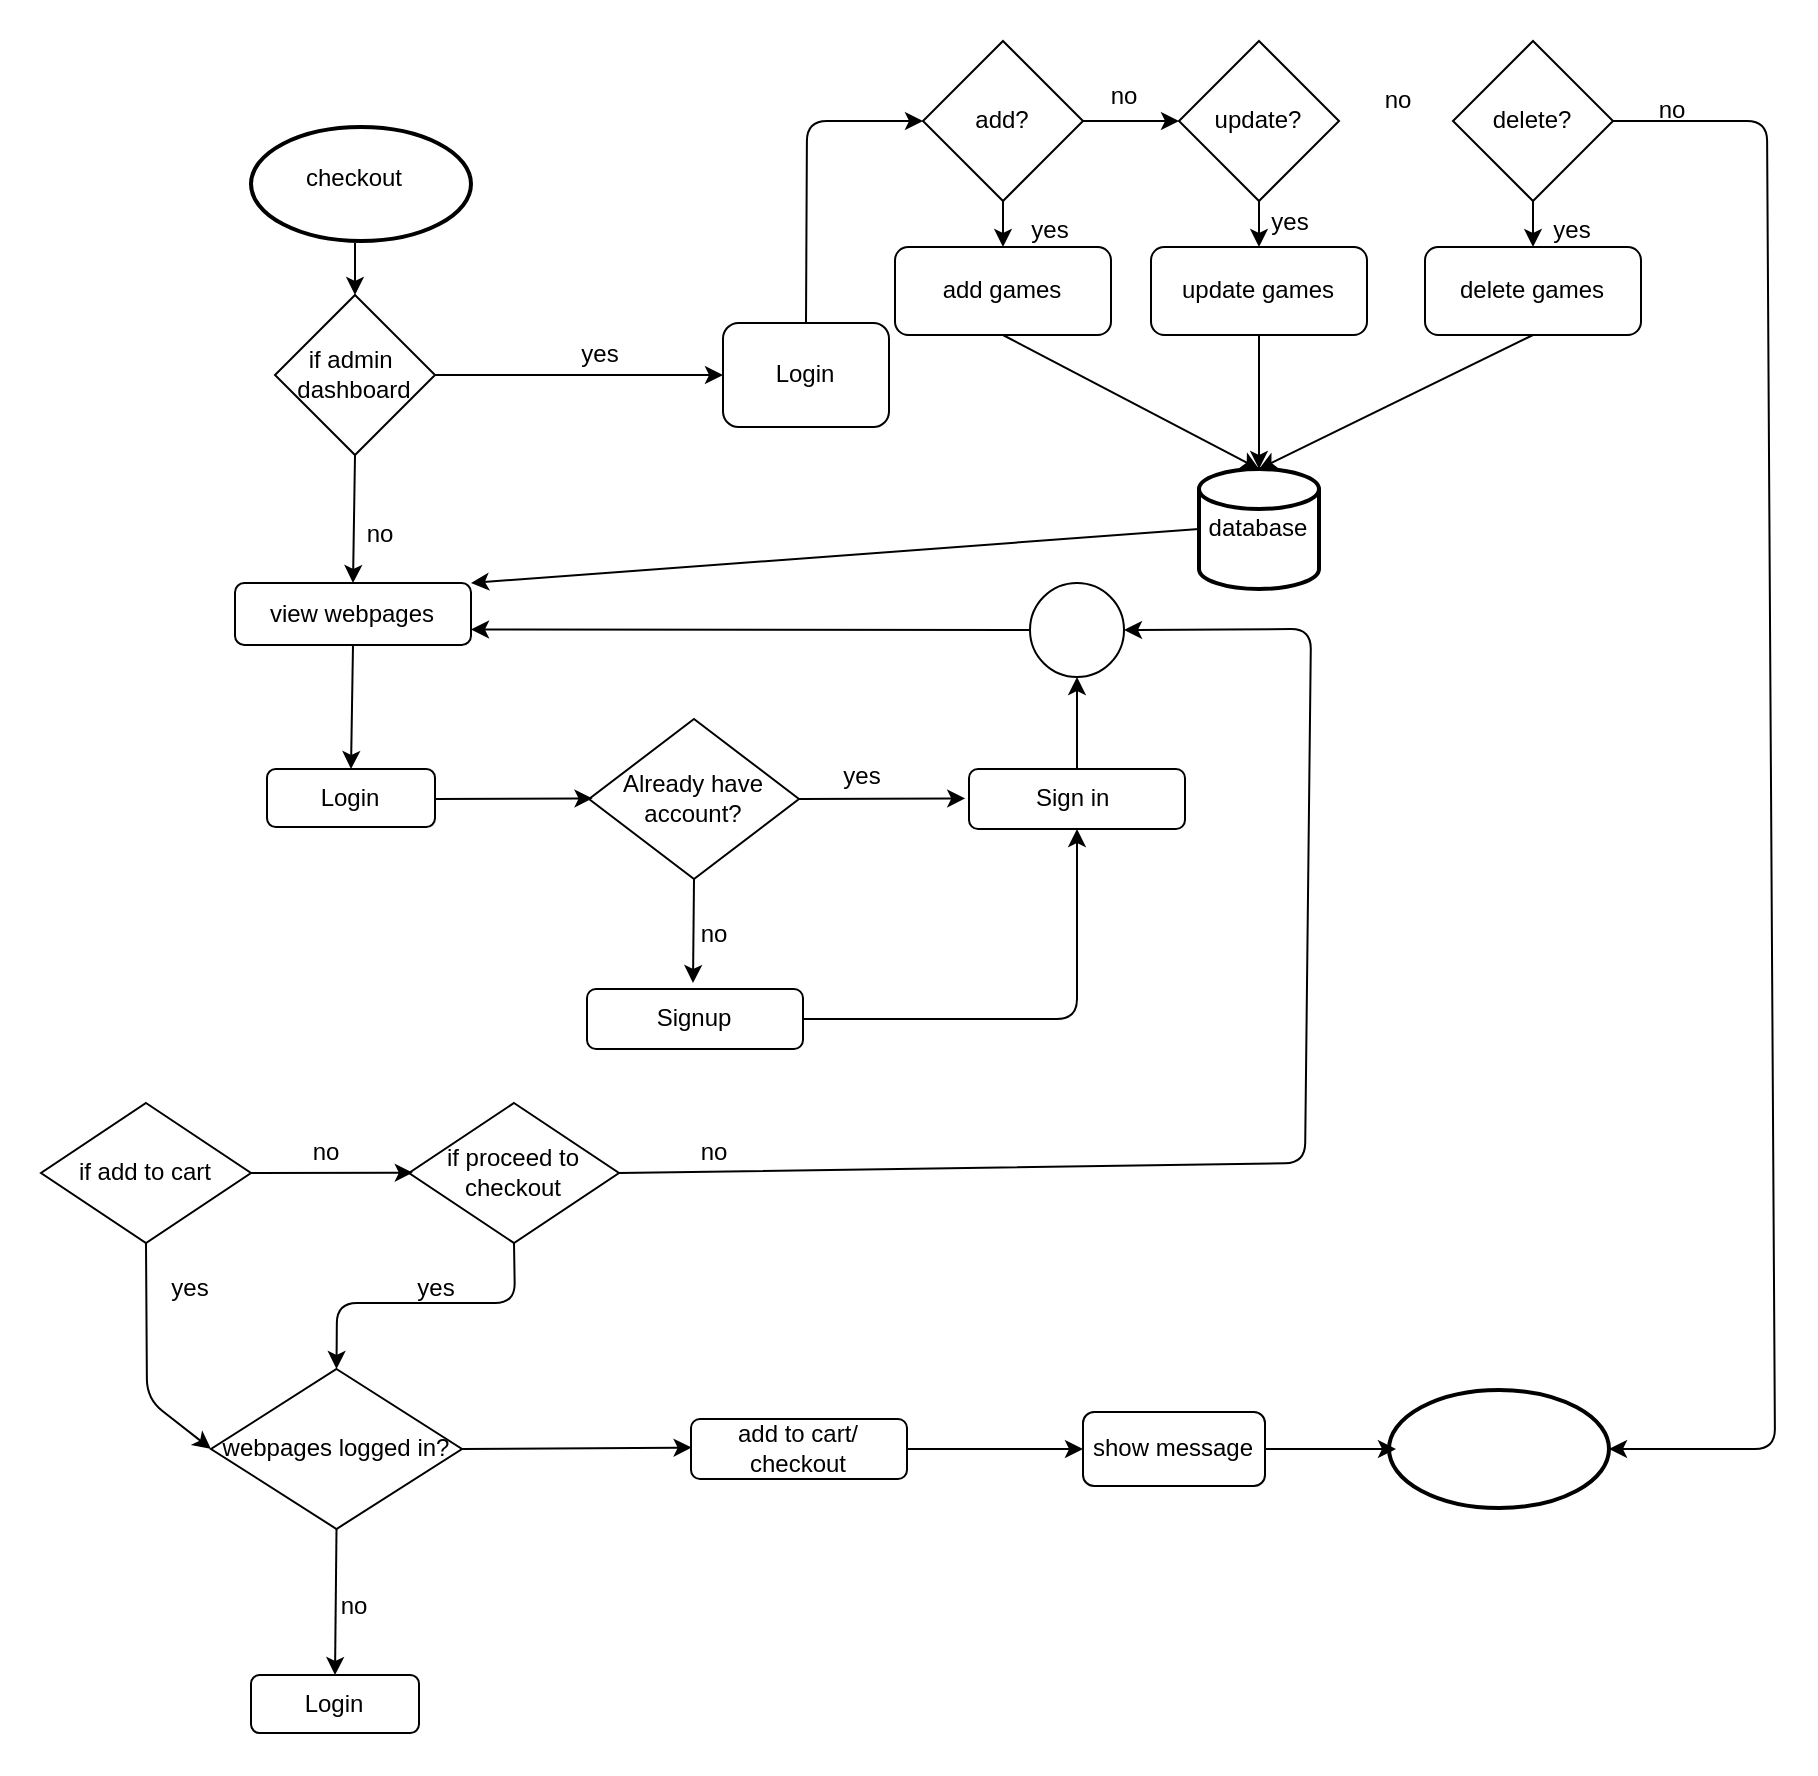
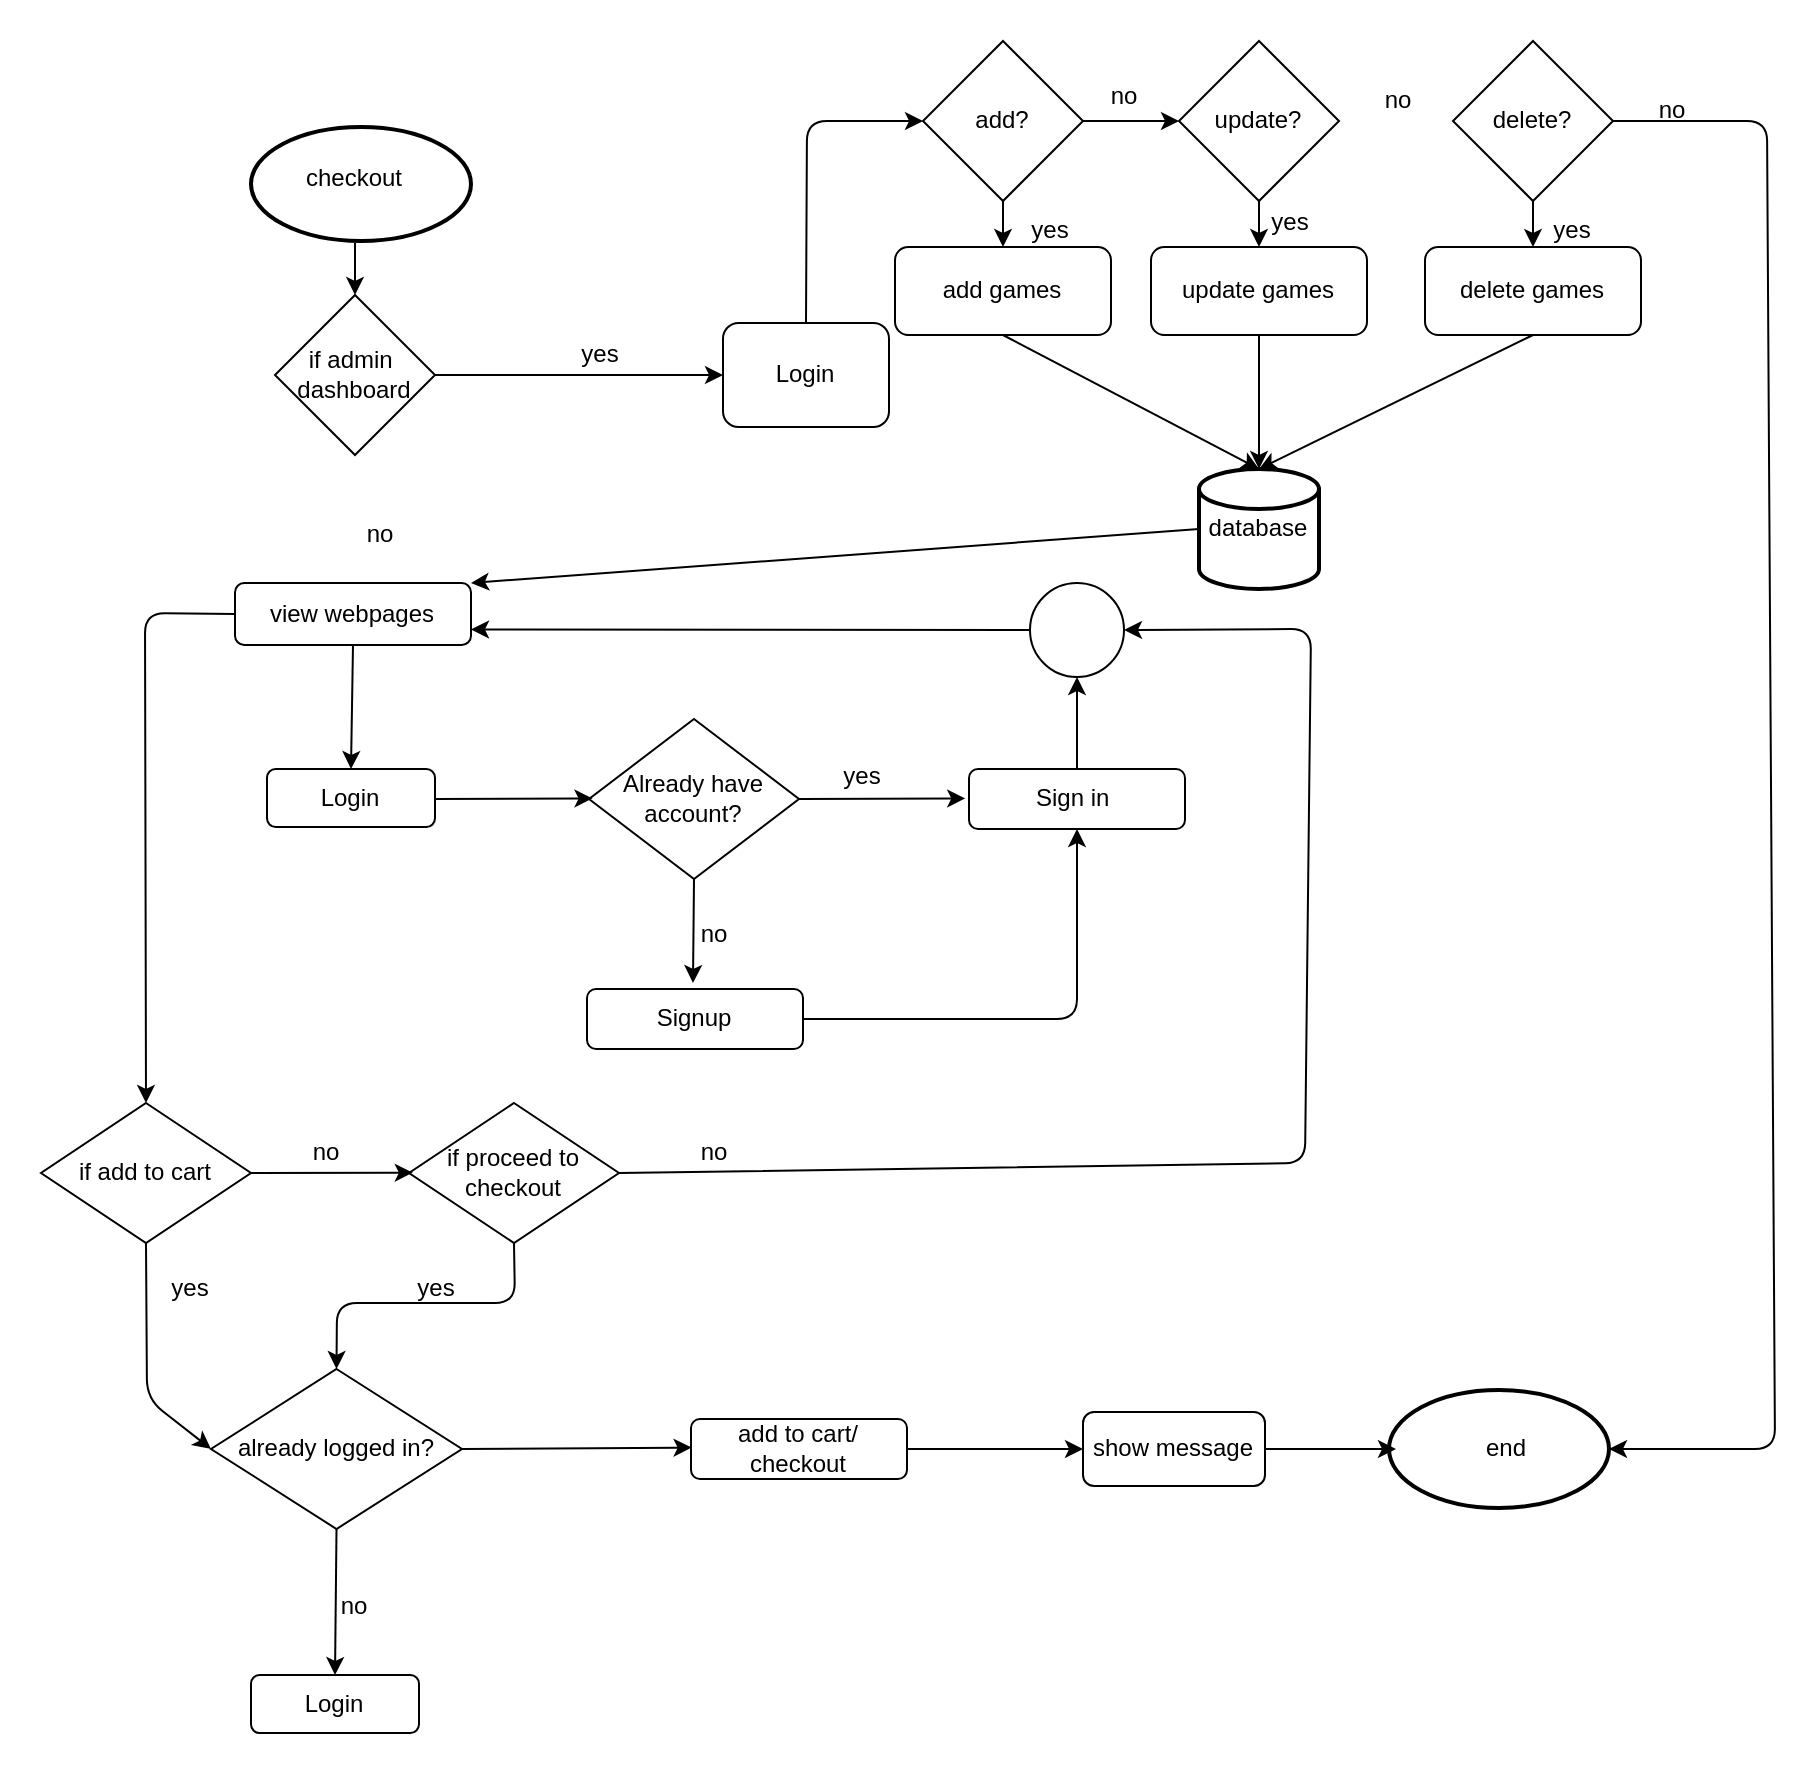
(354, 512) -> none
none -> (145, 813)
(337, 1449) -> (337, 1449)
none -> (1507, 1450)
